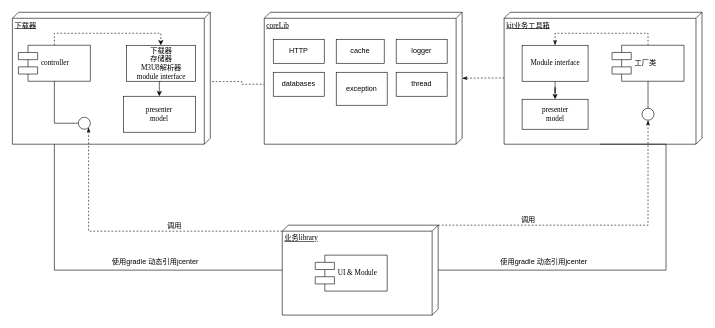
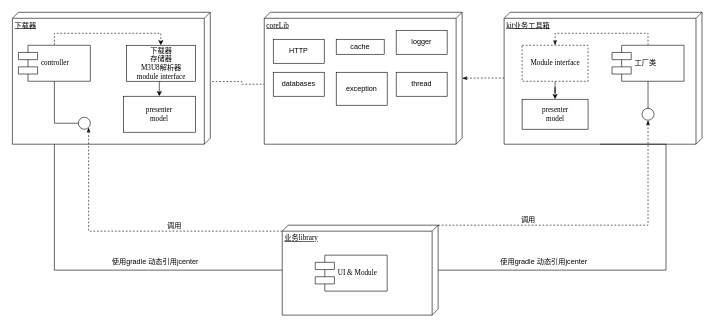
(360, 51) -> (360, 47)
(422, 51) -> (422, 42)
(555, 63) -> (555, 63)
